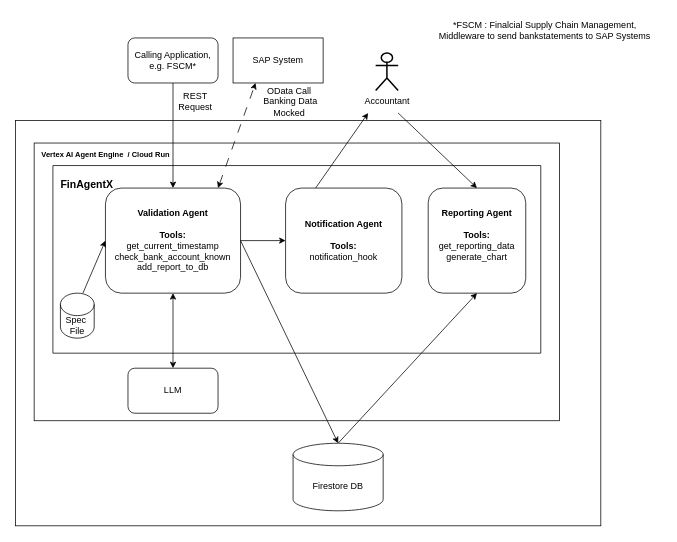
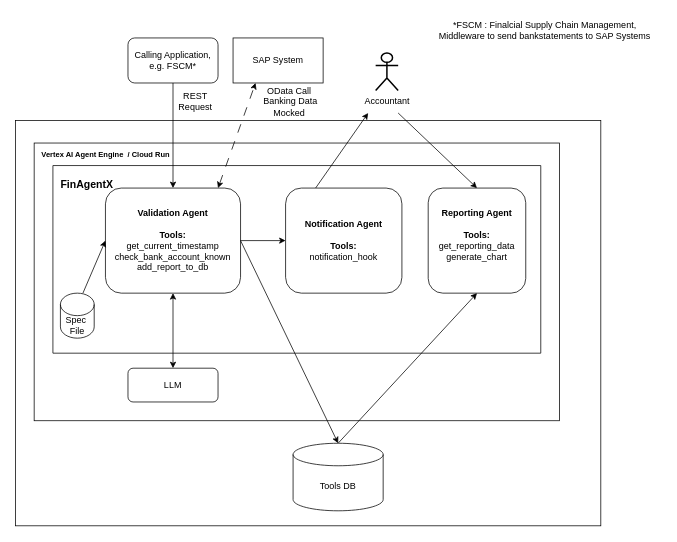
(173, 390) -> (173, 385)
(338, 486) -> (338, 486)
